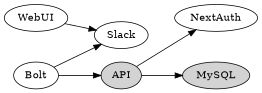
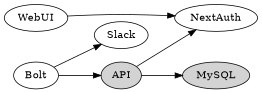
(77, 26) -> (117, 15)
